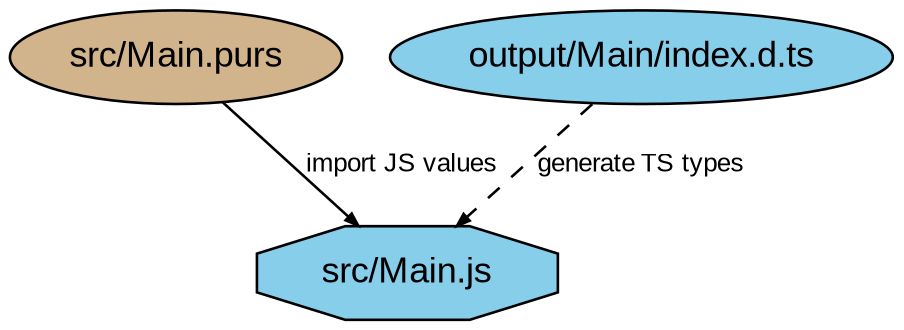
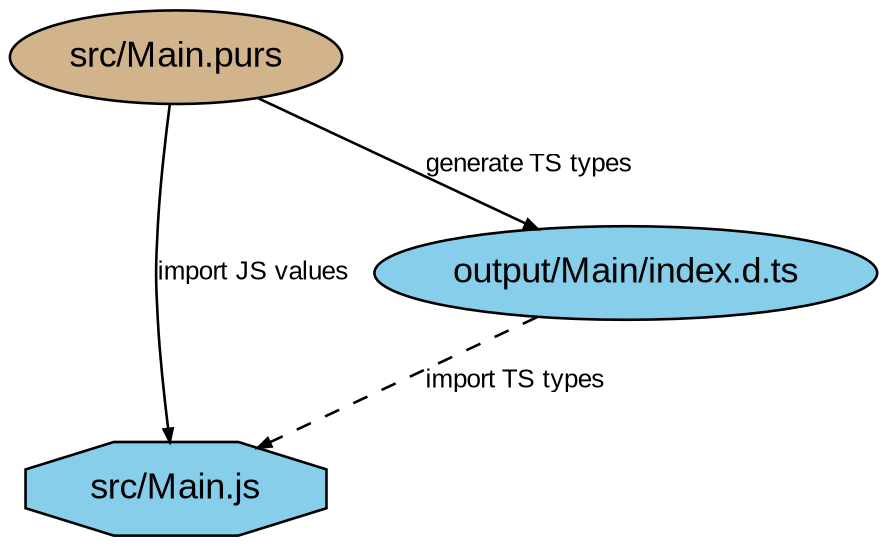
none -> (392, 161)
(641, 165) -> (517, 381)
